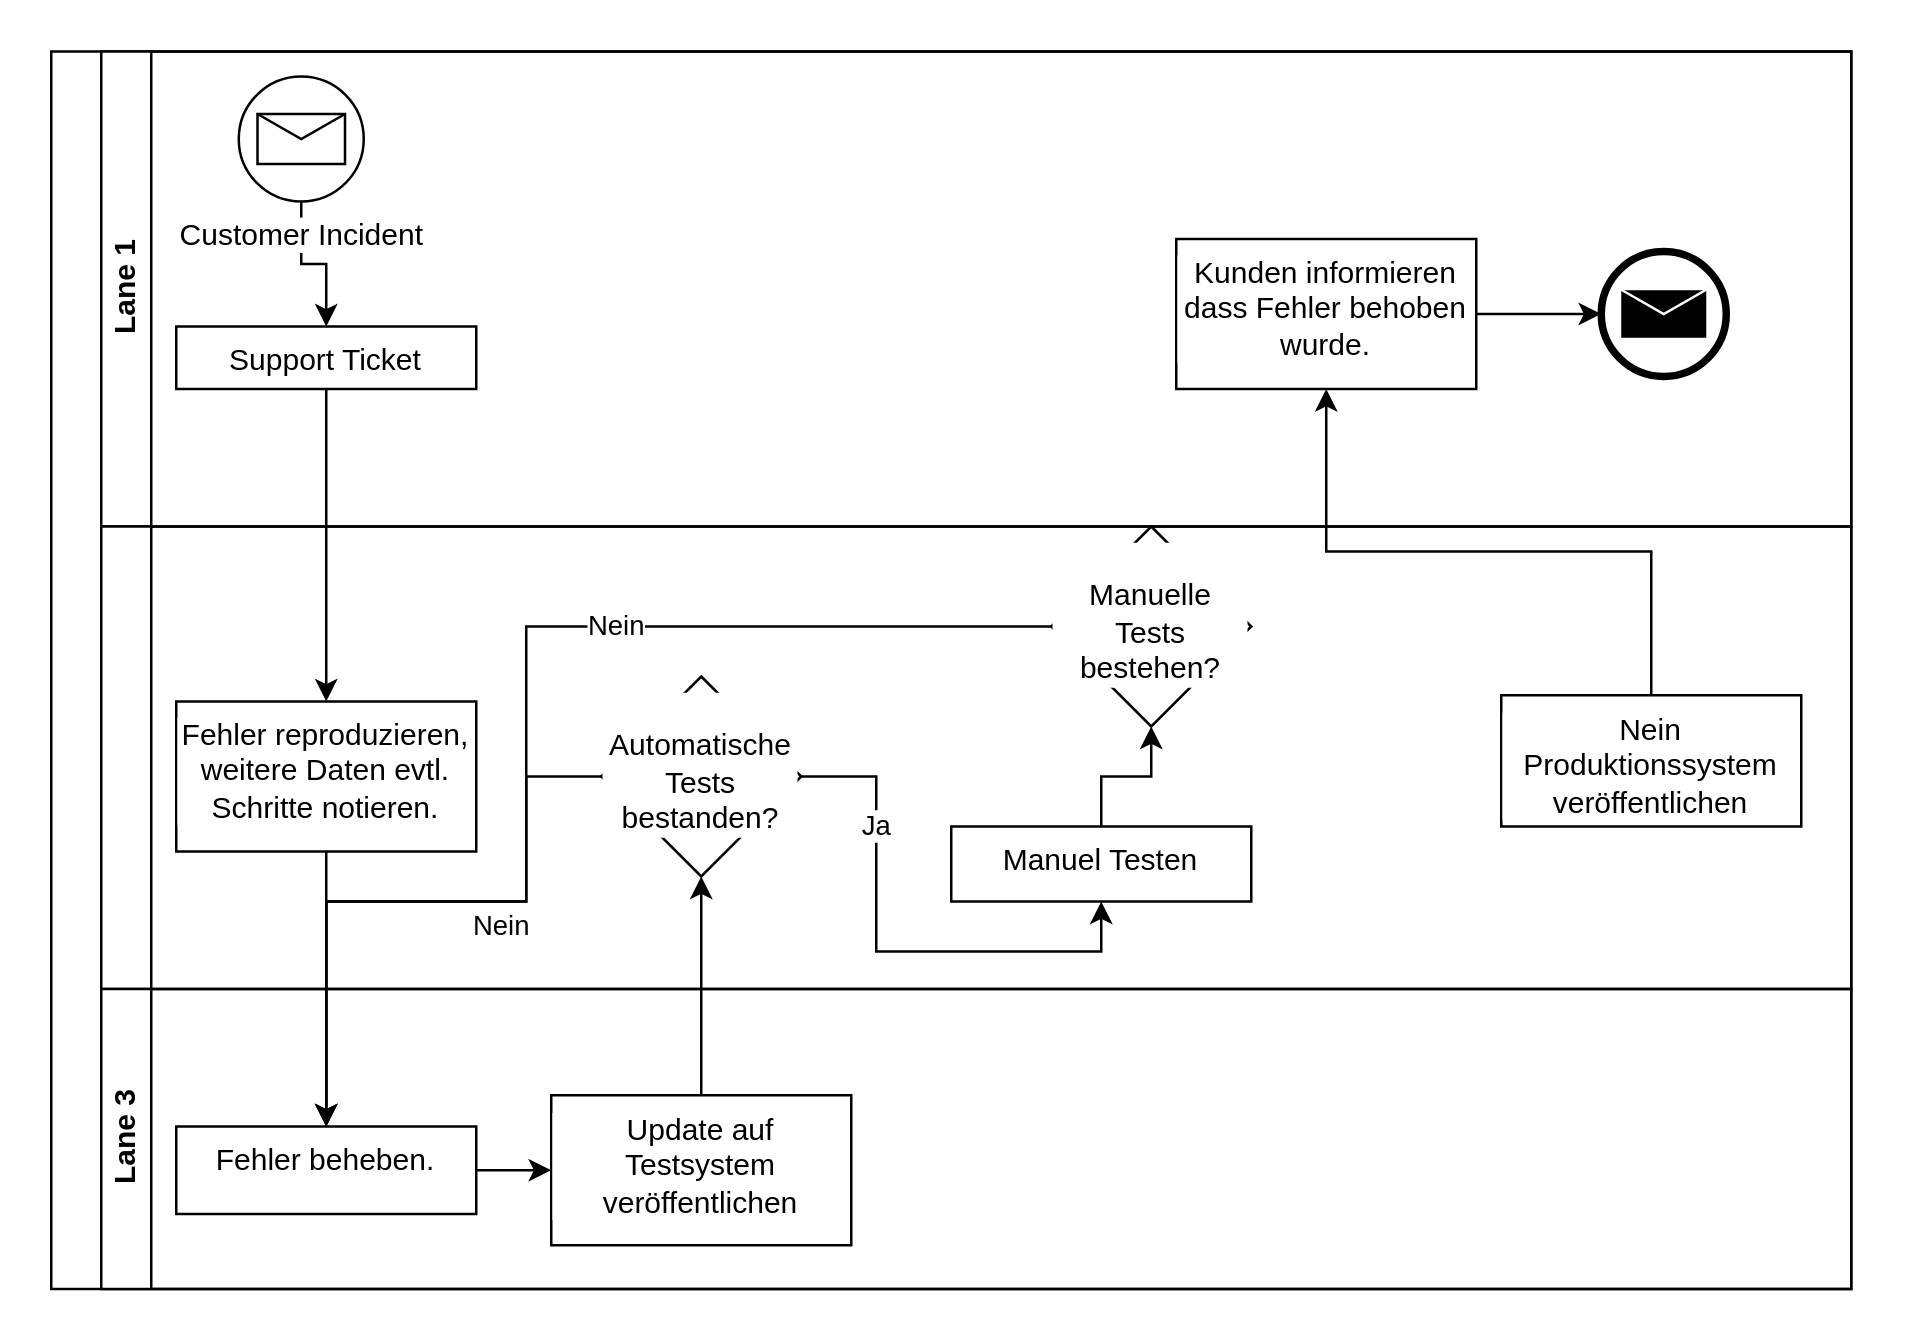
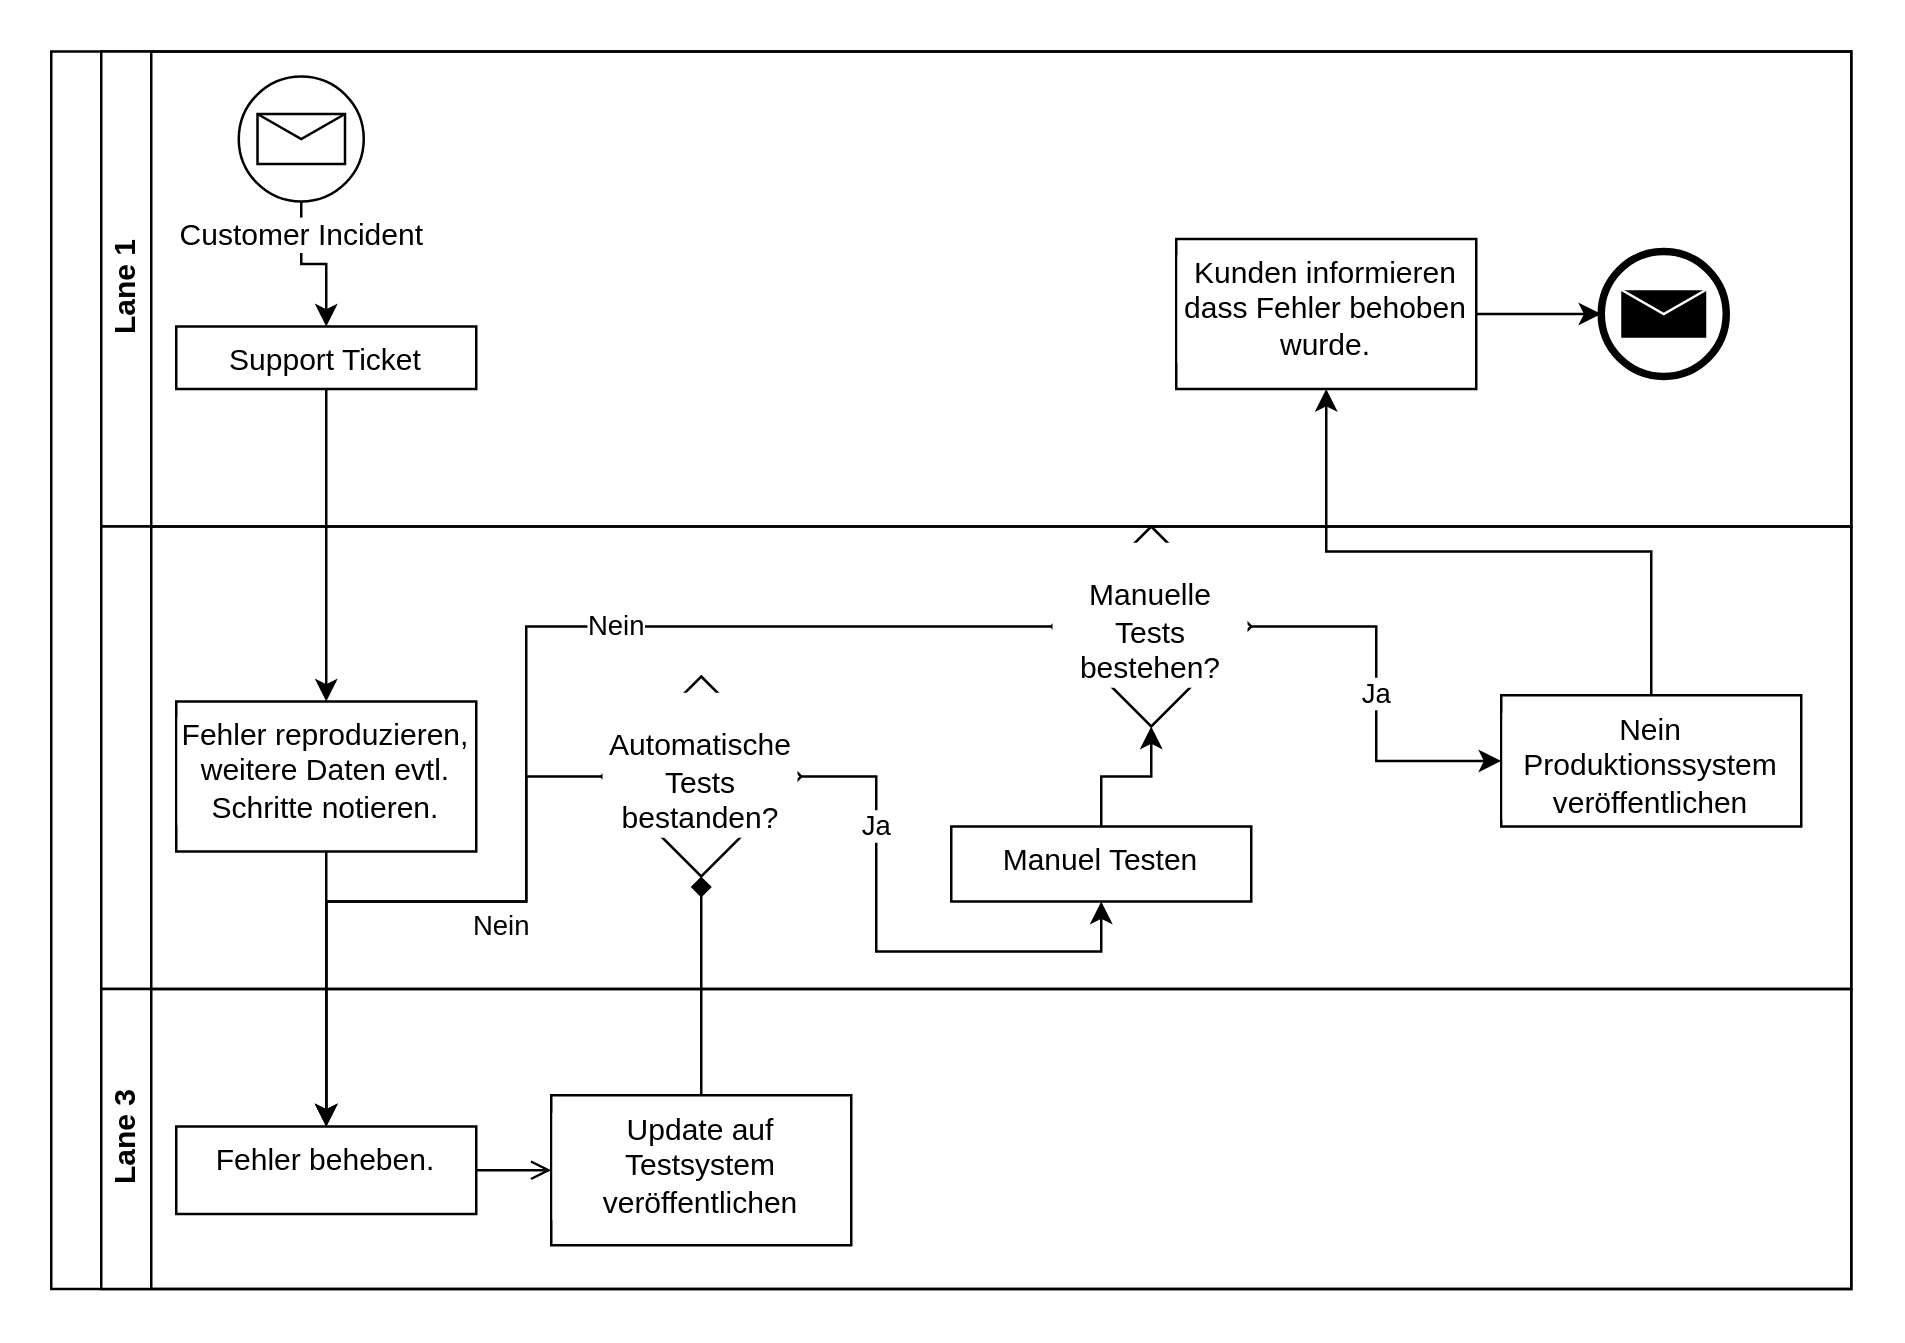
none -> (1394, 761)
(701, 895) -> (701, 897)
(533, 1170) -> (537, 1170)
